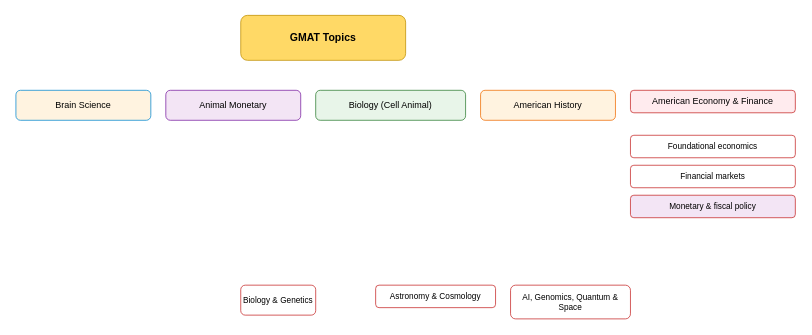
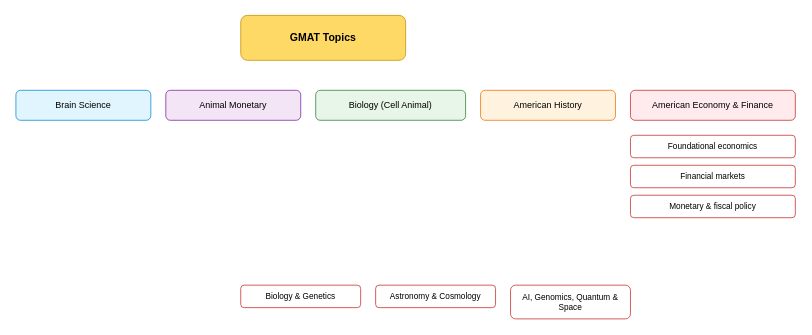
(713, 102) -> (713, 105)
(83, 105) -> (83, 105)
(713, 207) -> (713, 207)
(278, 300) -> (300, 297)
